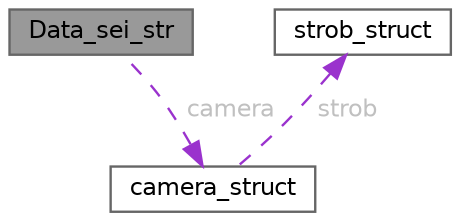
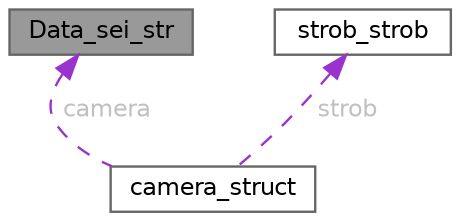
(363, 32) -> (363, 32)
(160, 97) -> (61, 131)
